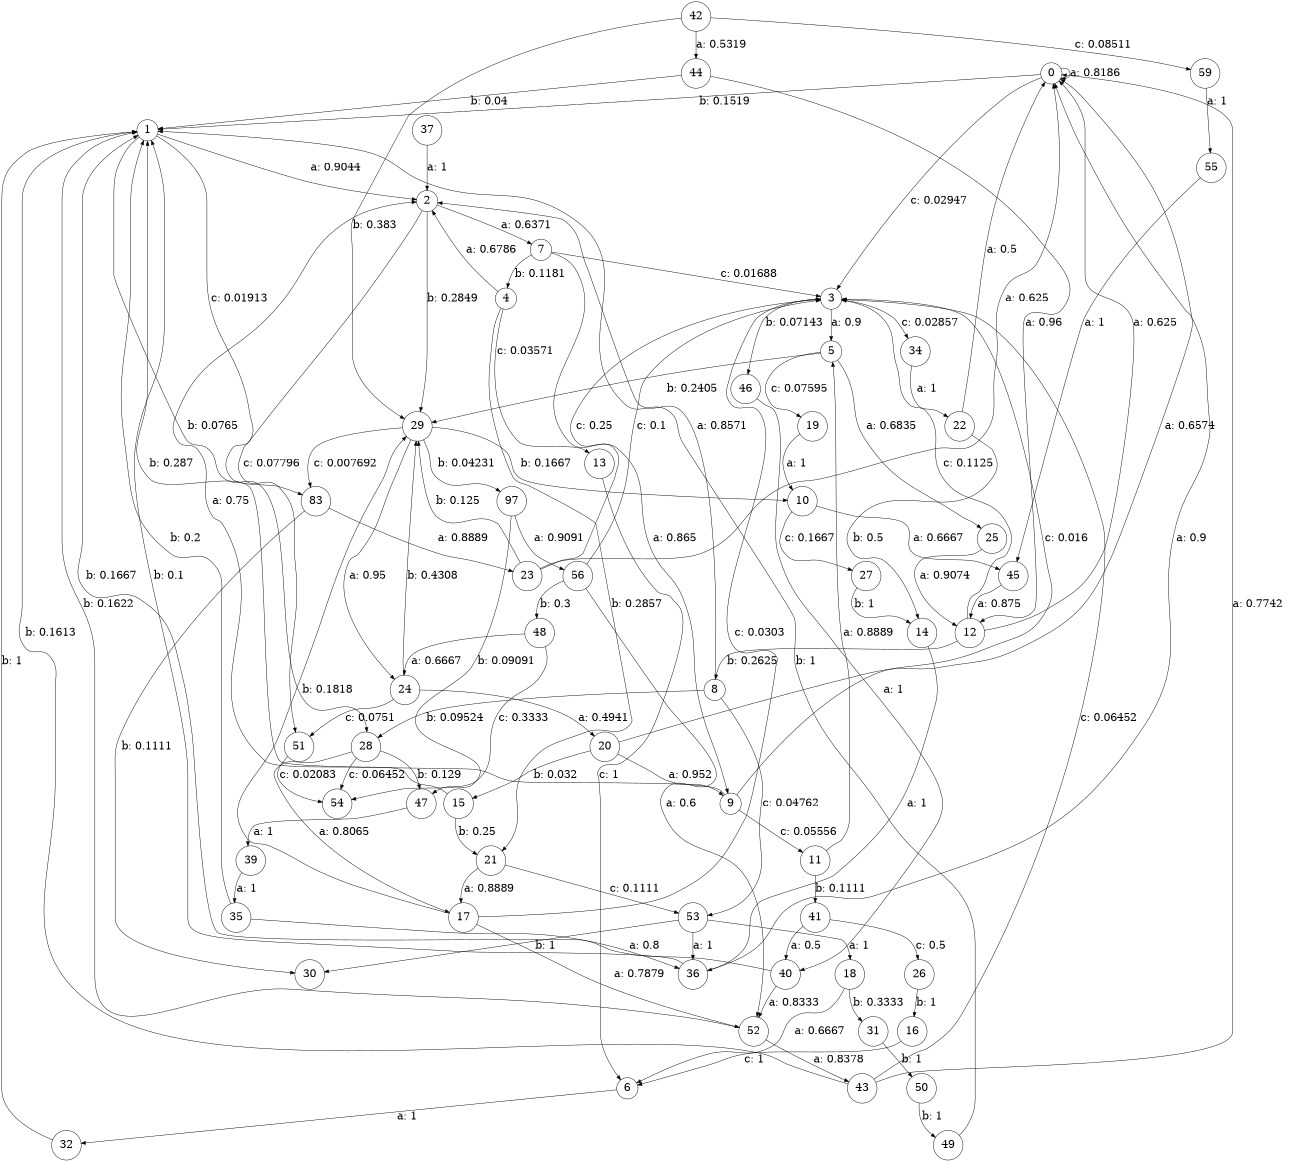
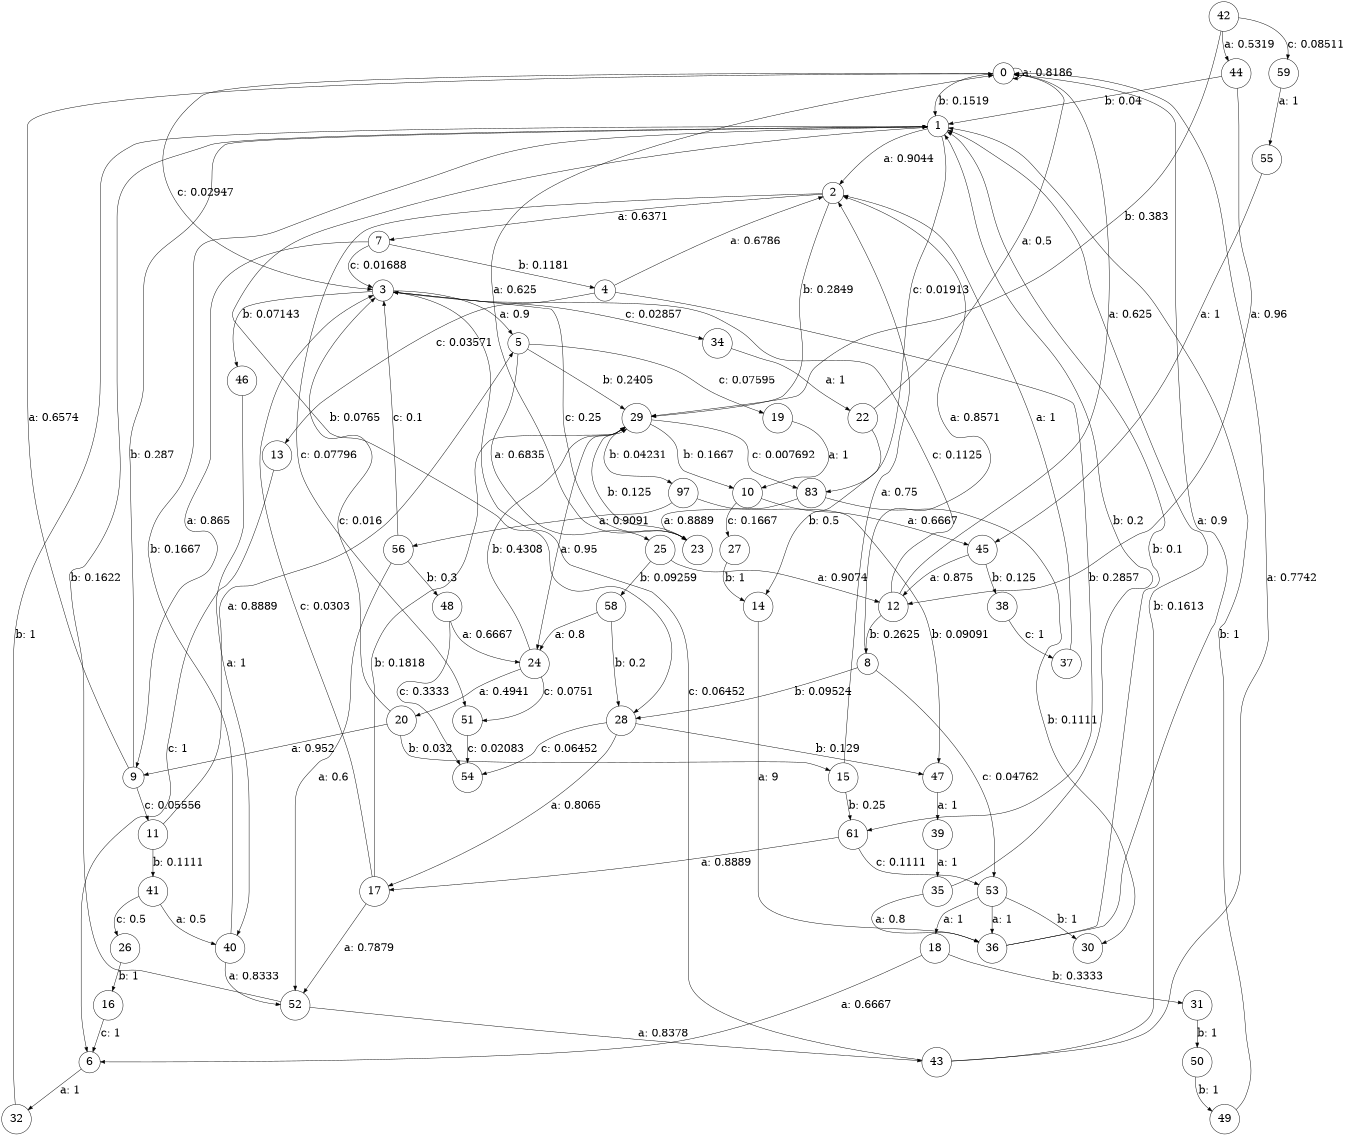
(589, 394) -> (563, 381)
none -> (611, 607)
none -> (1002, 607)
(930, 804) -> (782, 778)
(491, 861) -> (853, 835)
